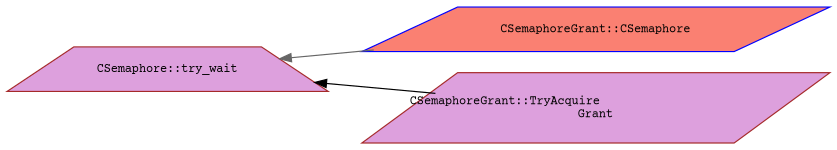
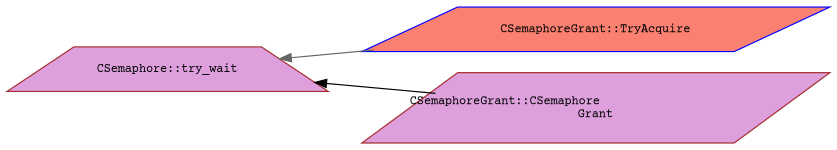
(596, 29) -> (596, 29)
(596, 108) -> (596, 108)
